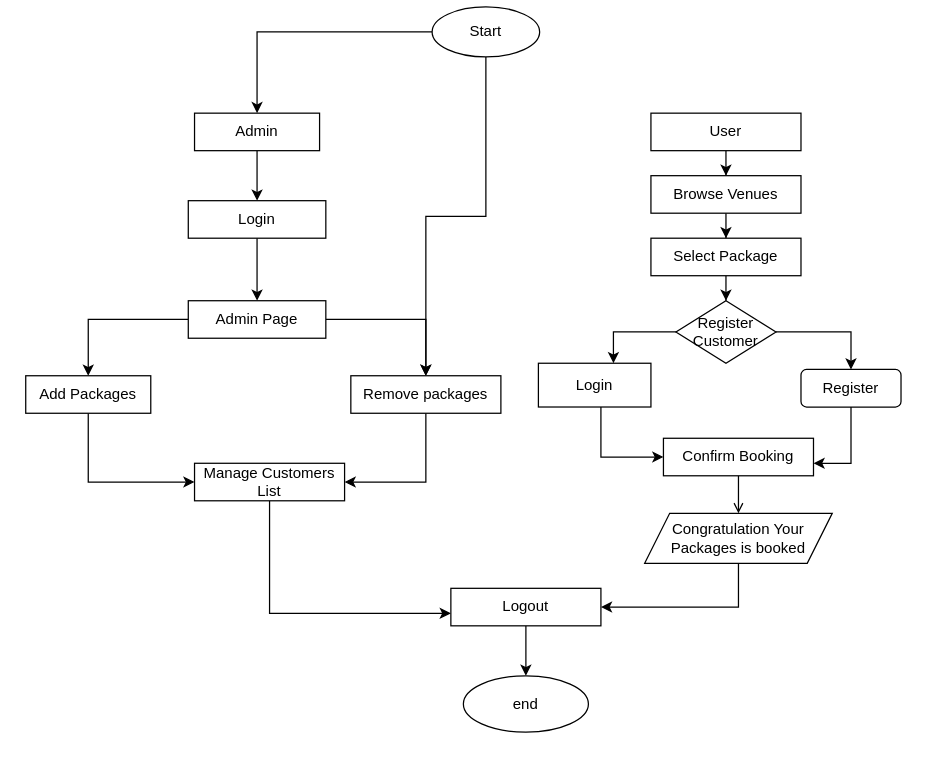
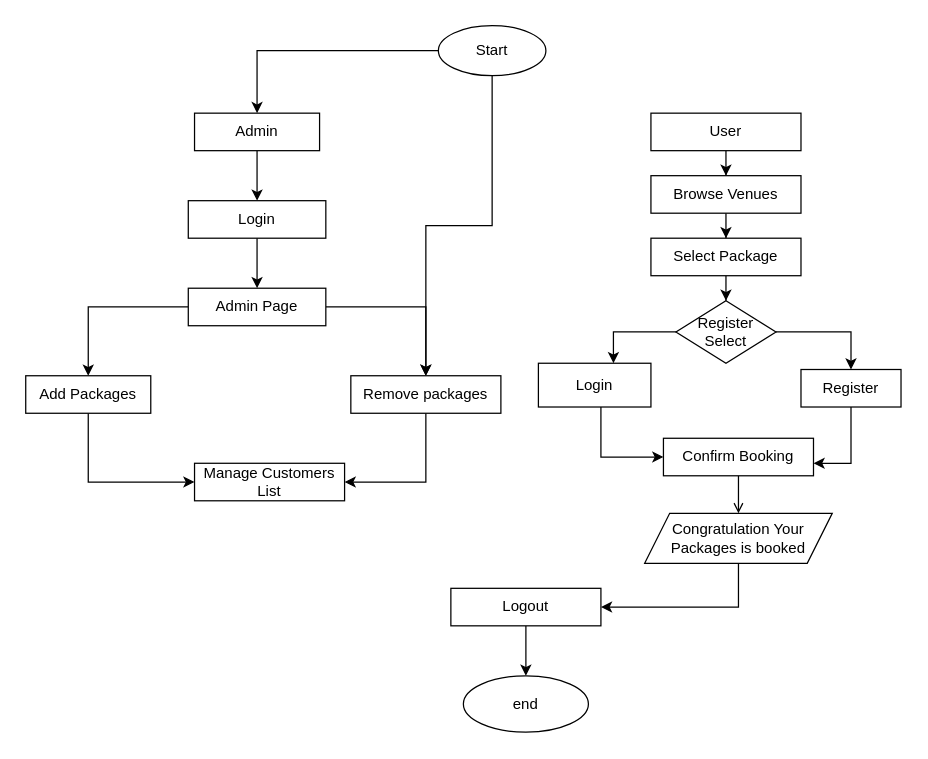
(486, 32) -> (492, 51)
(257, 319) -> (257, 307)
(726, 332) -> (726, 332)
(851, 388) -> (851, 388)
(299, 613) -> none
